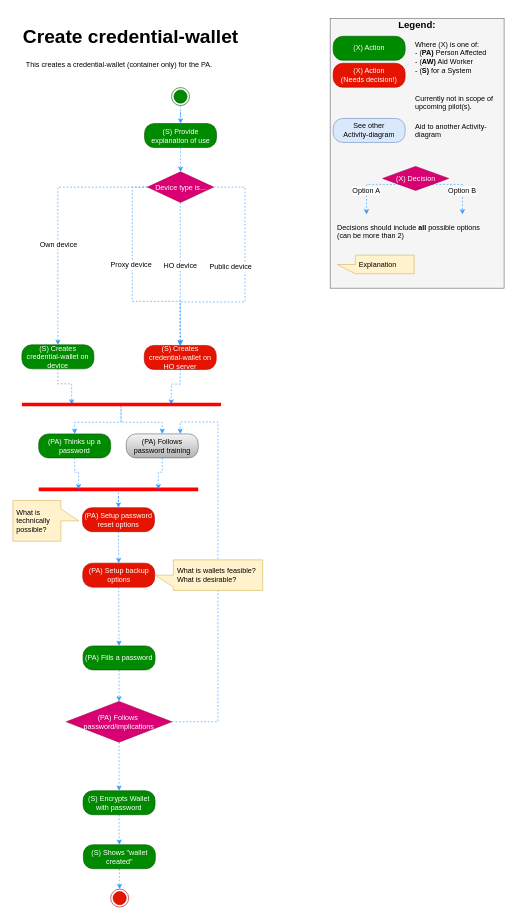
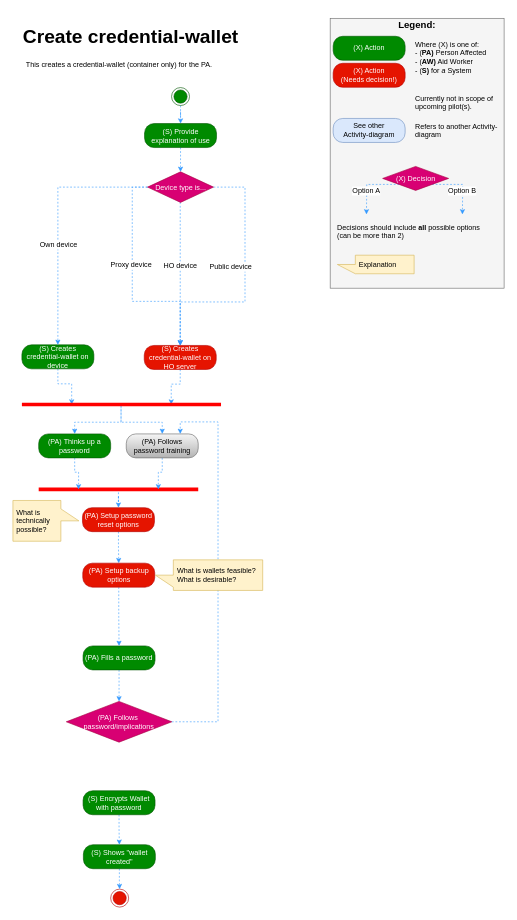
(457, 131) -> (457, 131)
(119, 785) -> none
